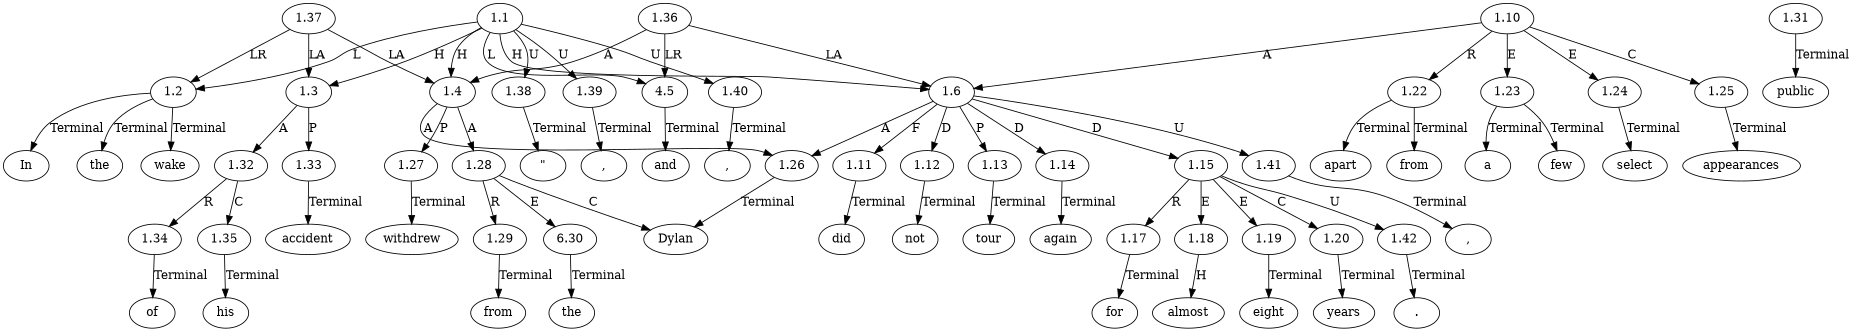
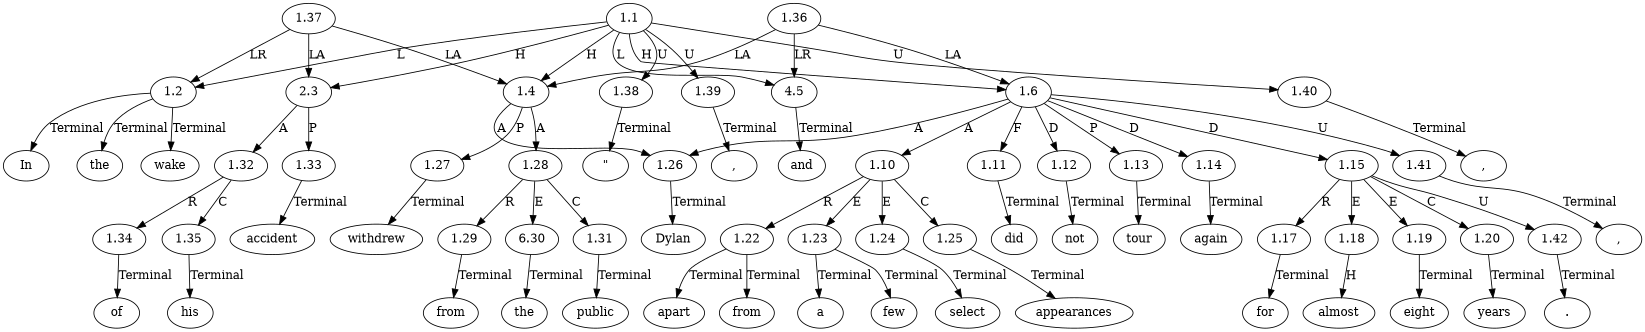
(608, 55) -> (742, 55)
(1232, 55) -> (960, 127)
(309, 92) -> (309, 92)
(570, 202) -> (565, 199)
